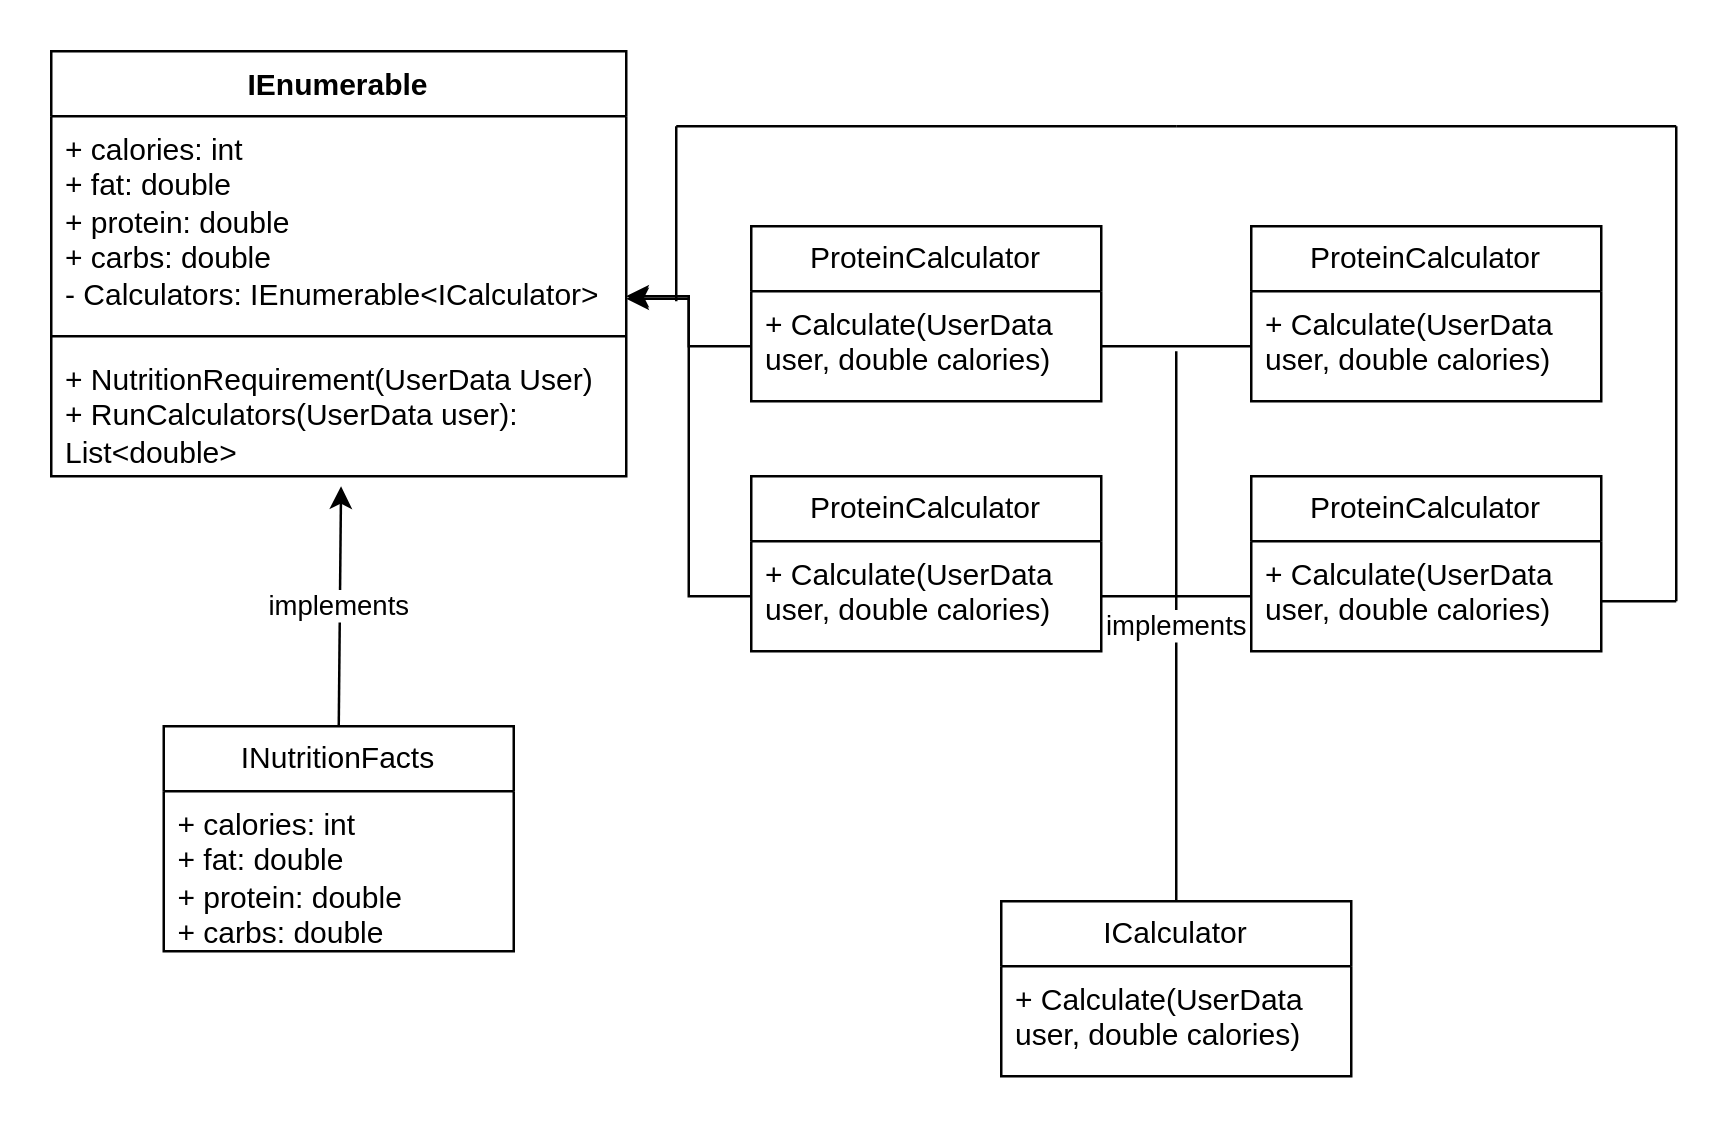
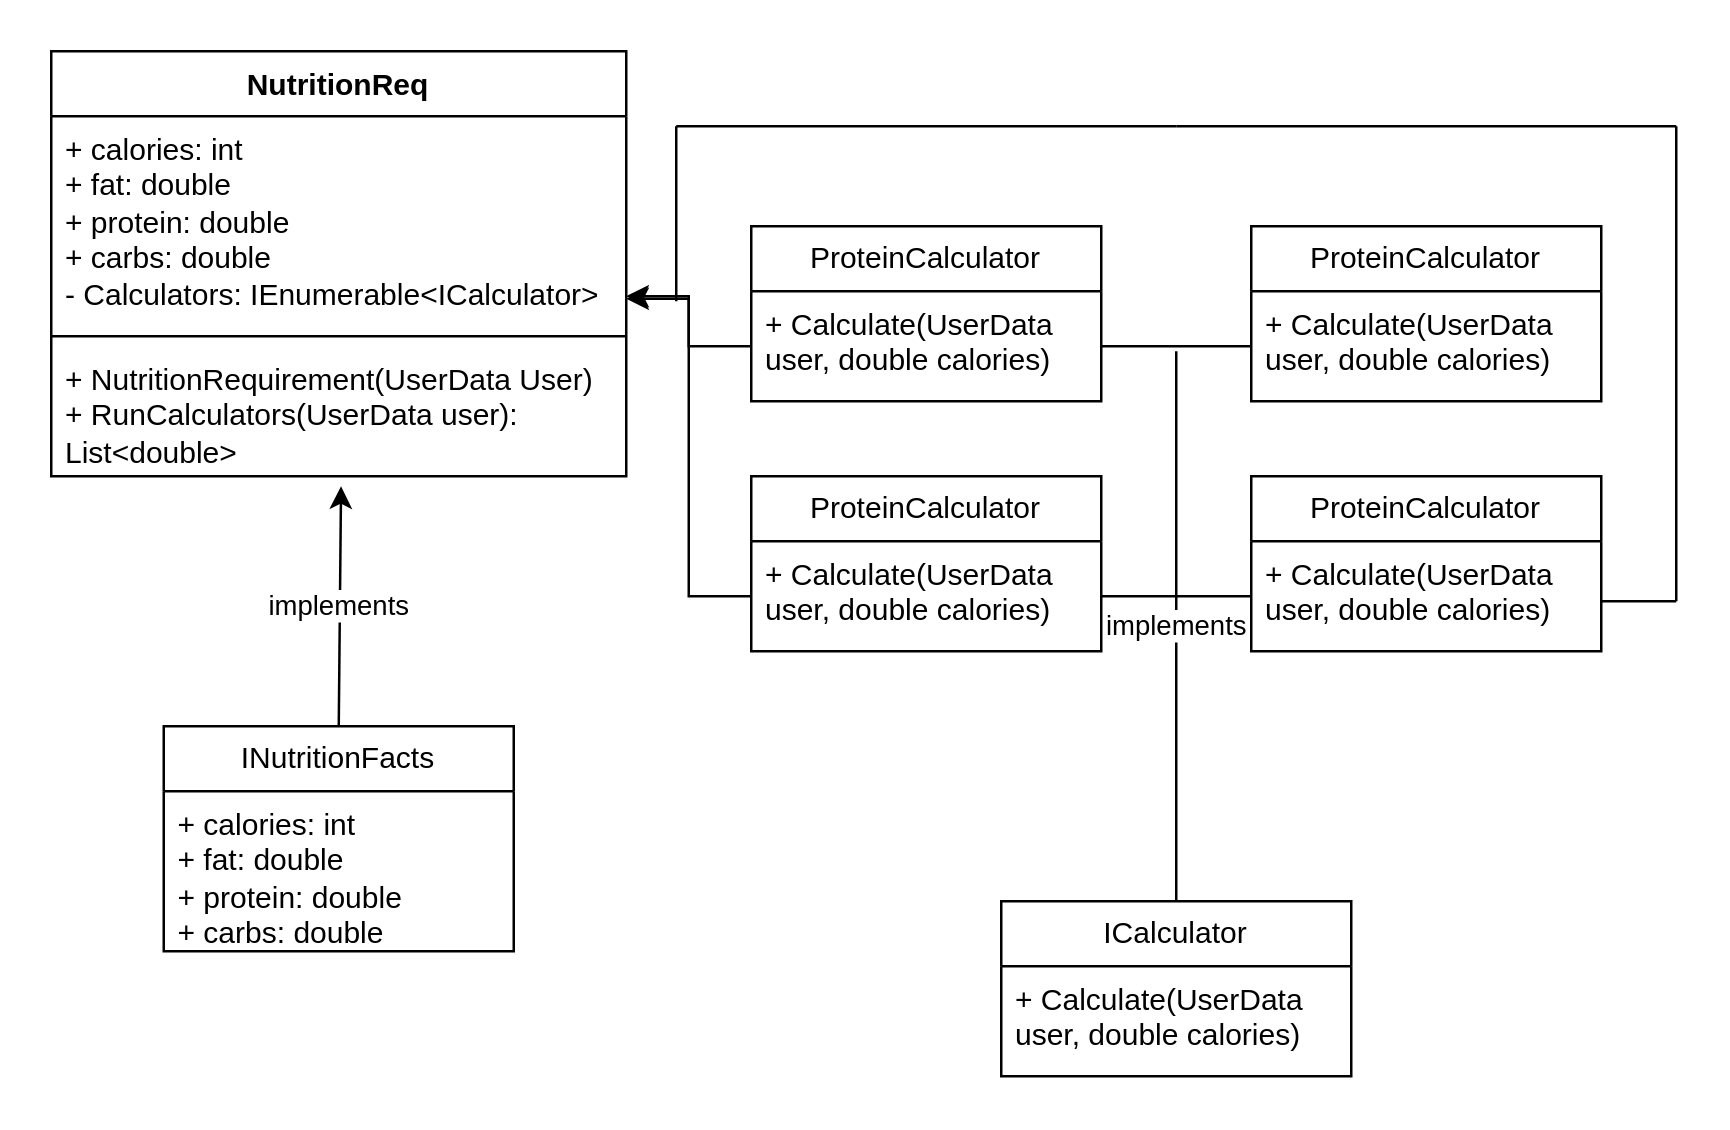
(339, 87) -> (339, 87)
